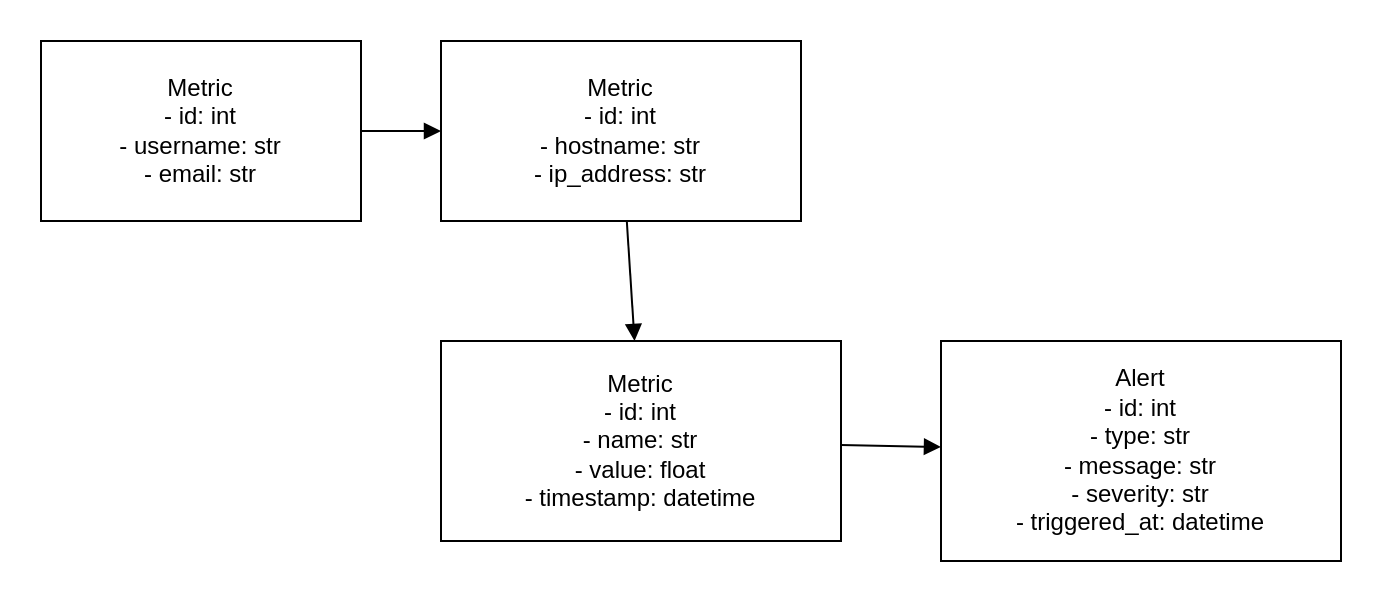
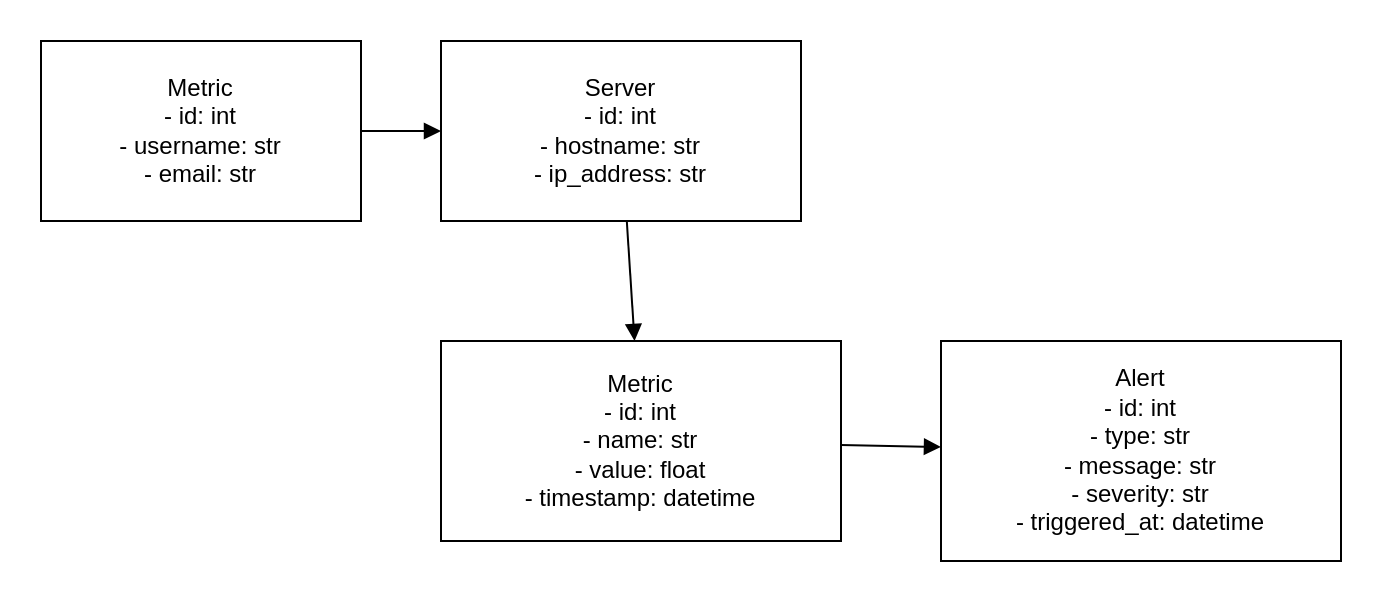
(621, 131) -> (621, 131)
